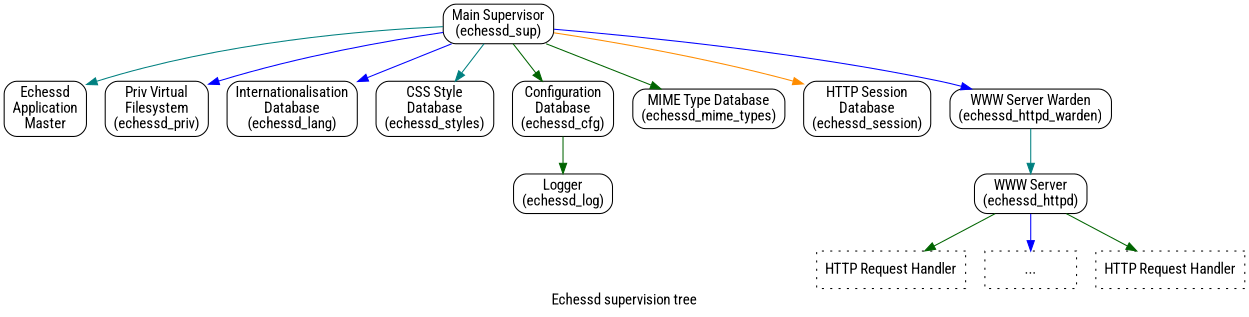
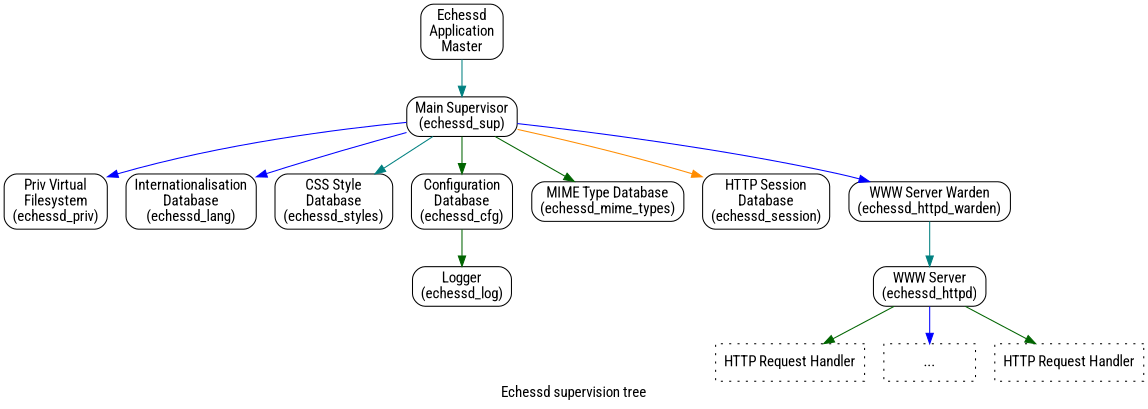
(268, 44) -> (462, 73)
